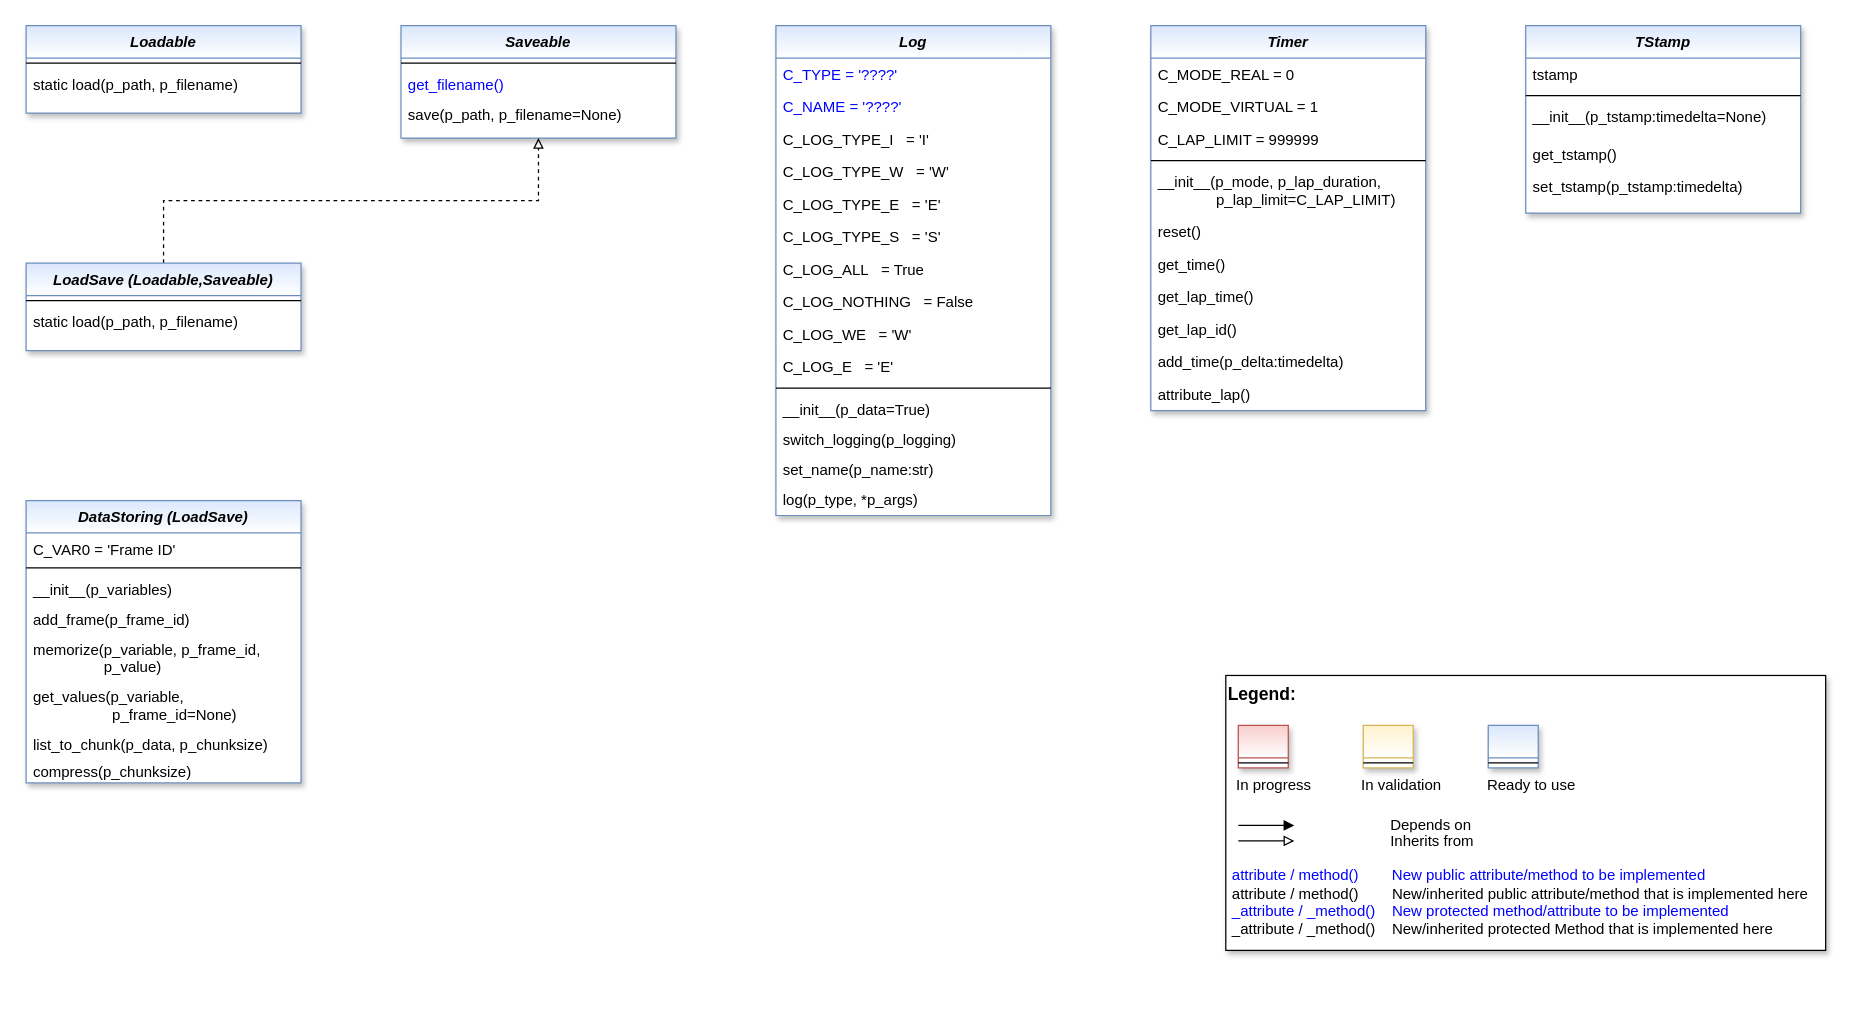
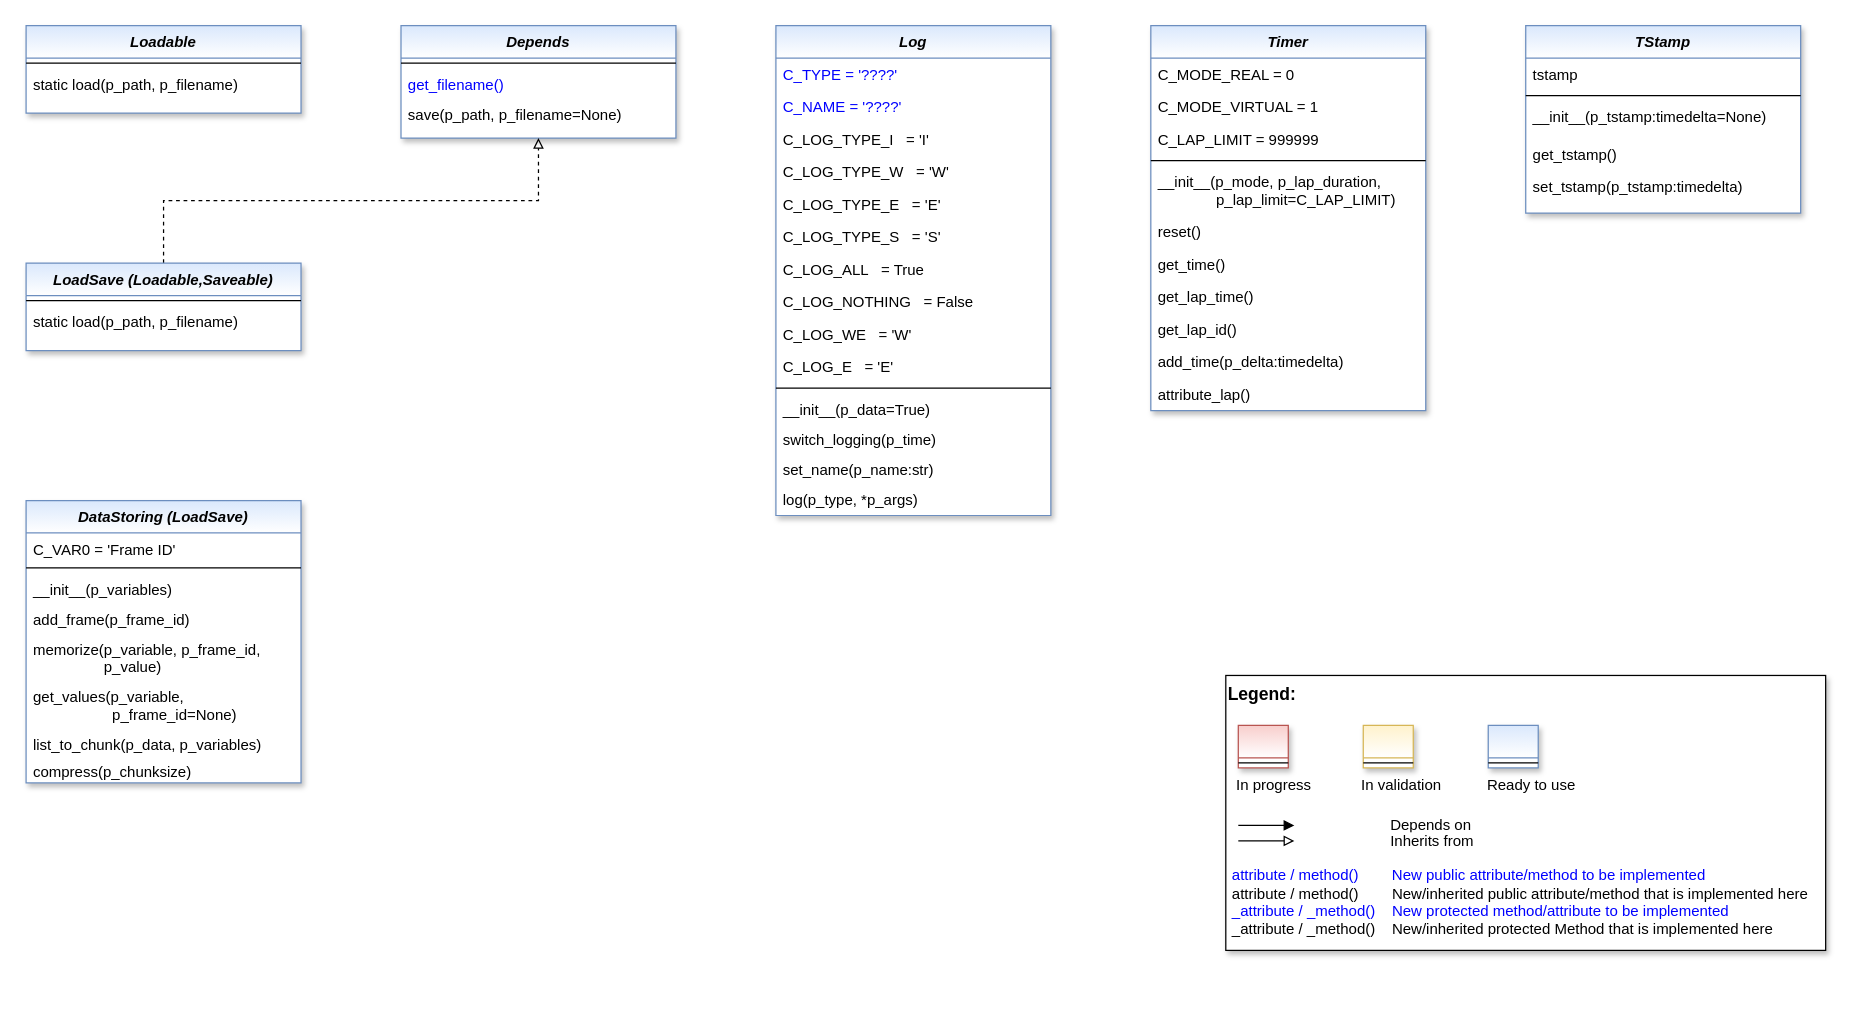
(538, 43) -> (538, 43)
(878, 440) -> (867, 440)
(166, 745) -> (164, 745)
